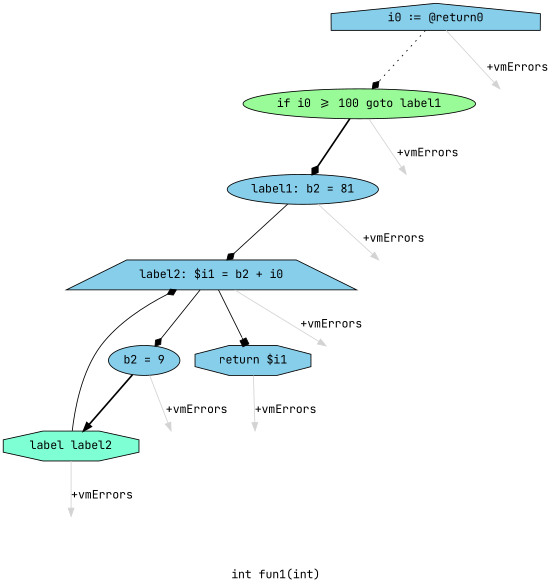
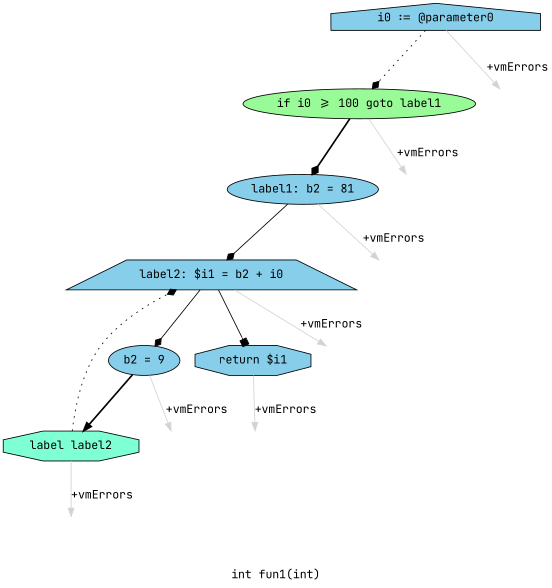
(436, 18) -> (436, 18)
(99, 348) -> (99, 348)
